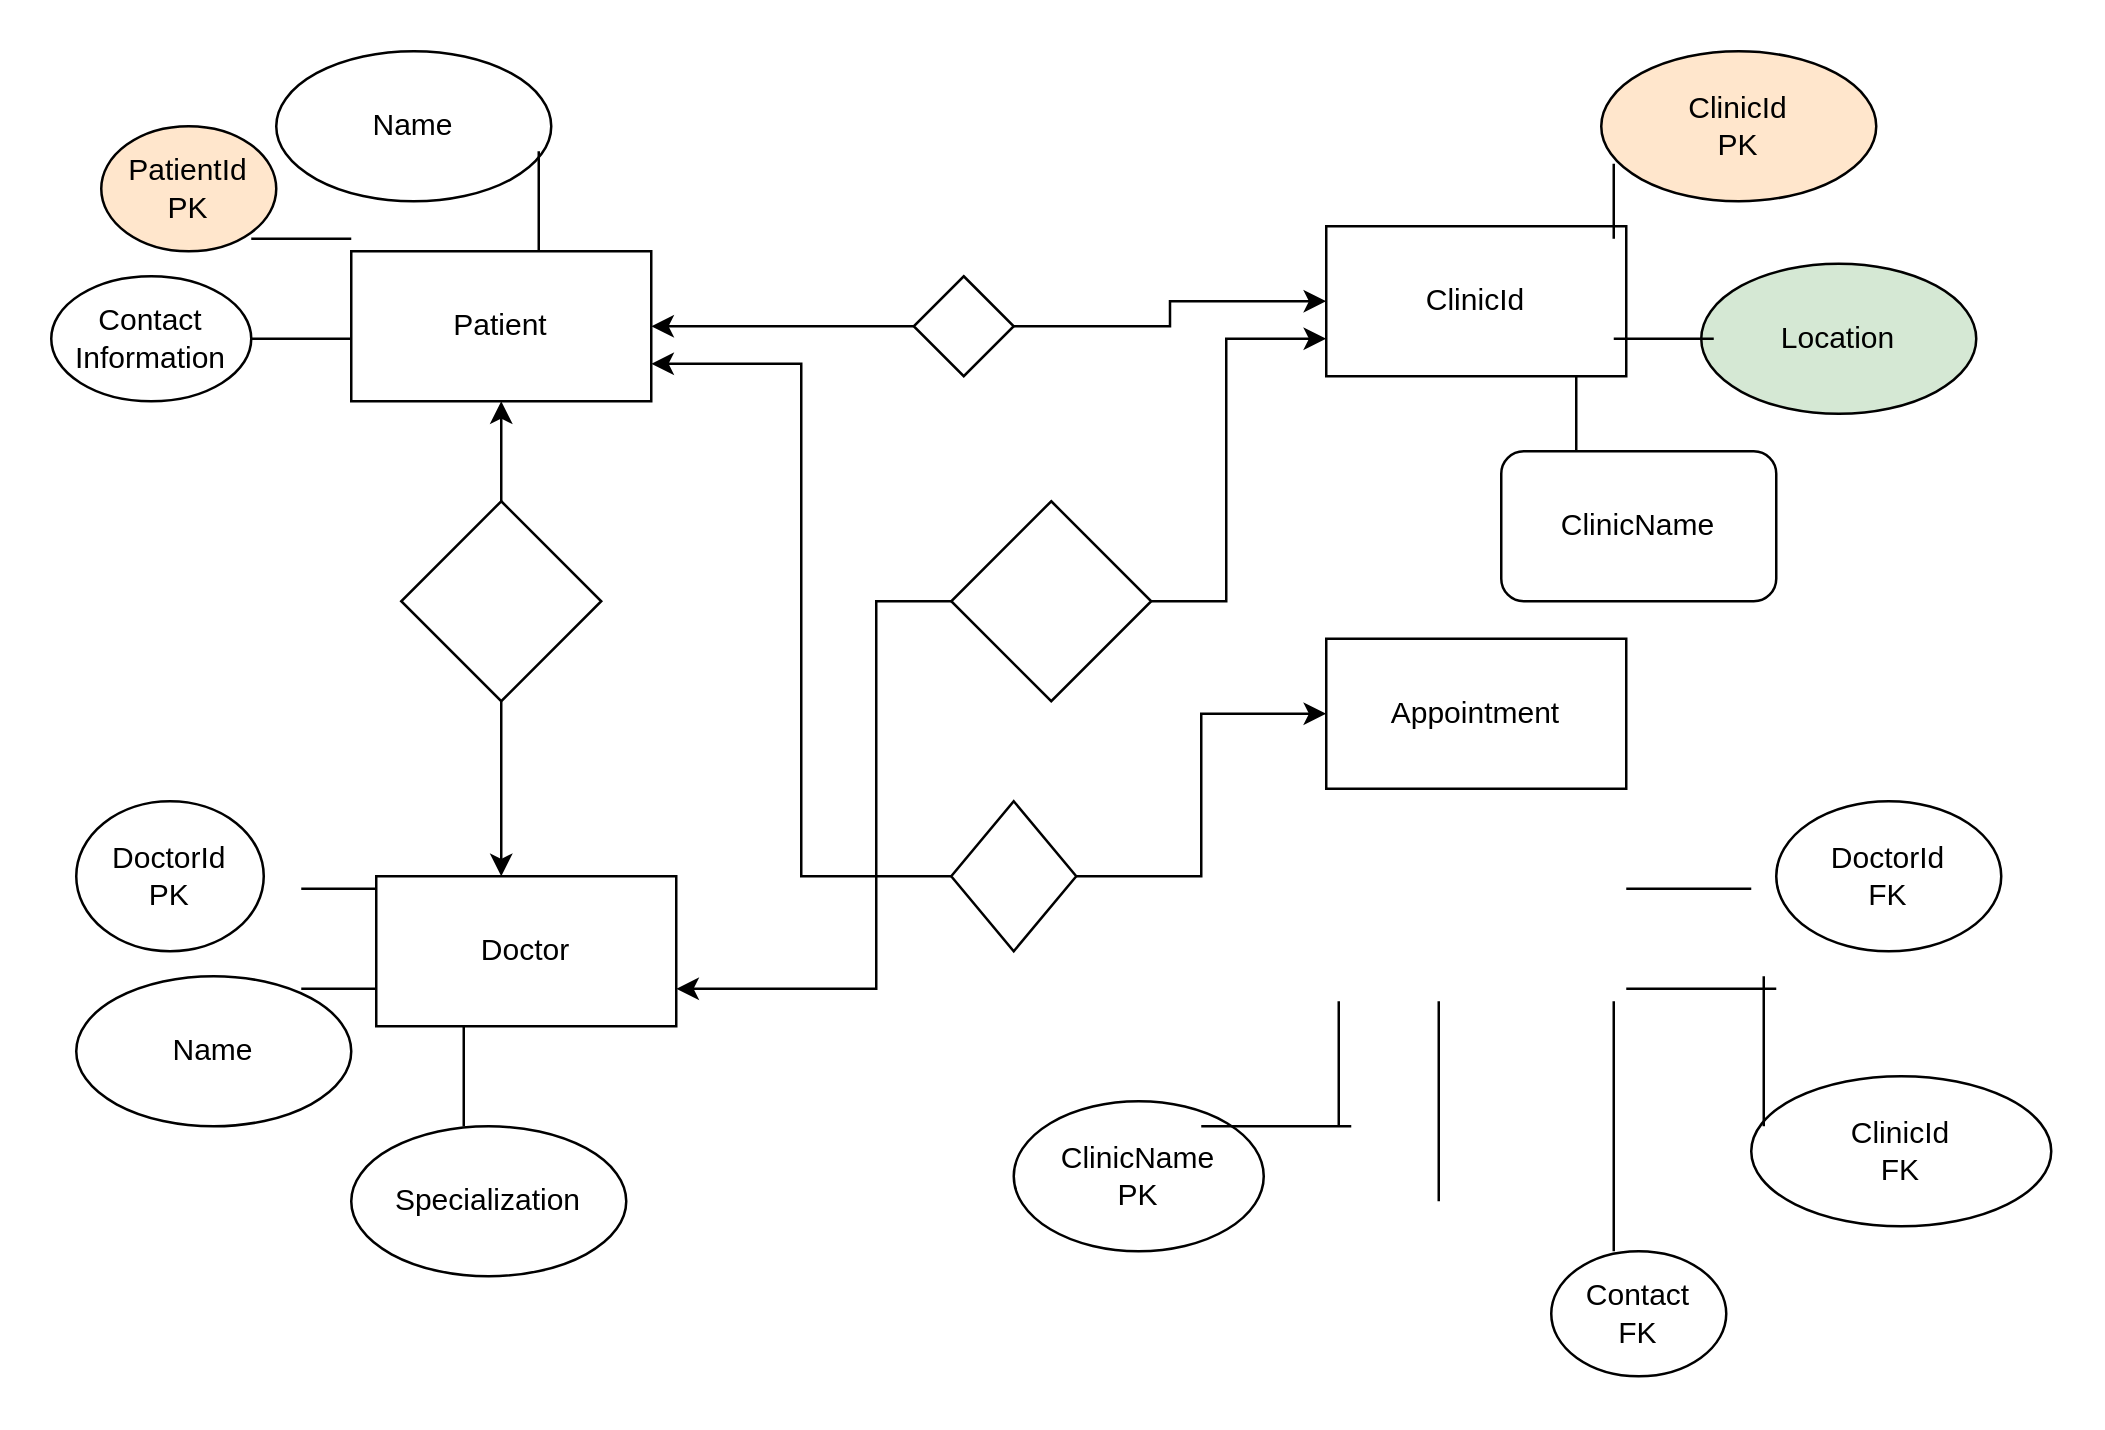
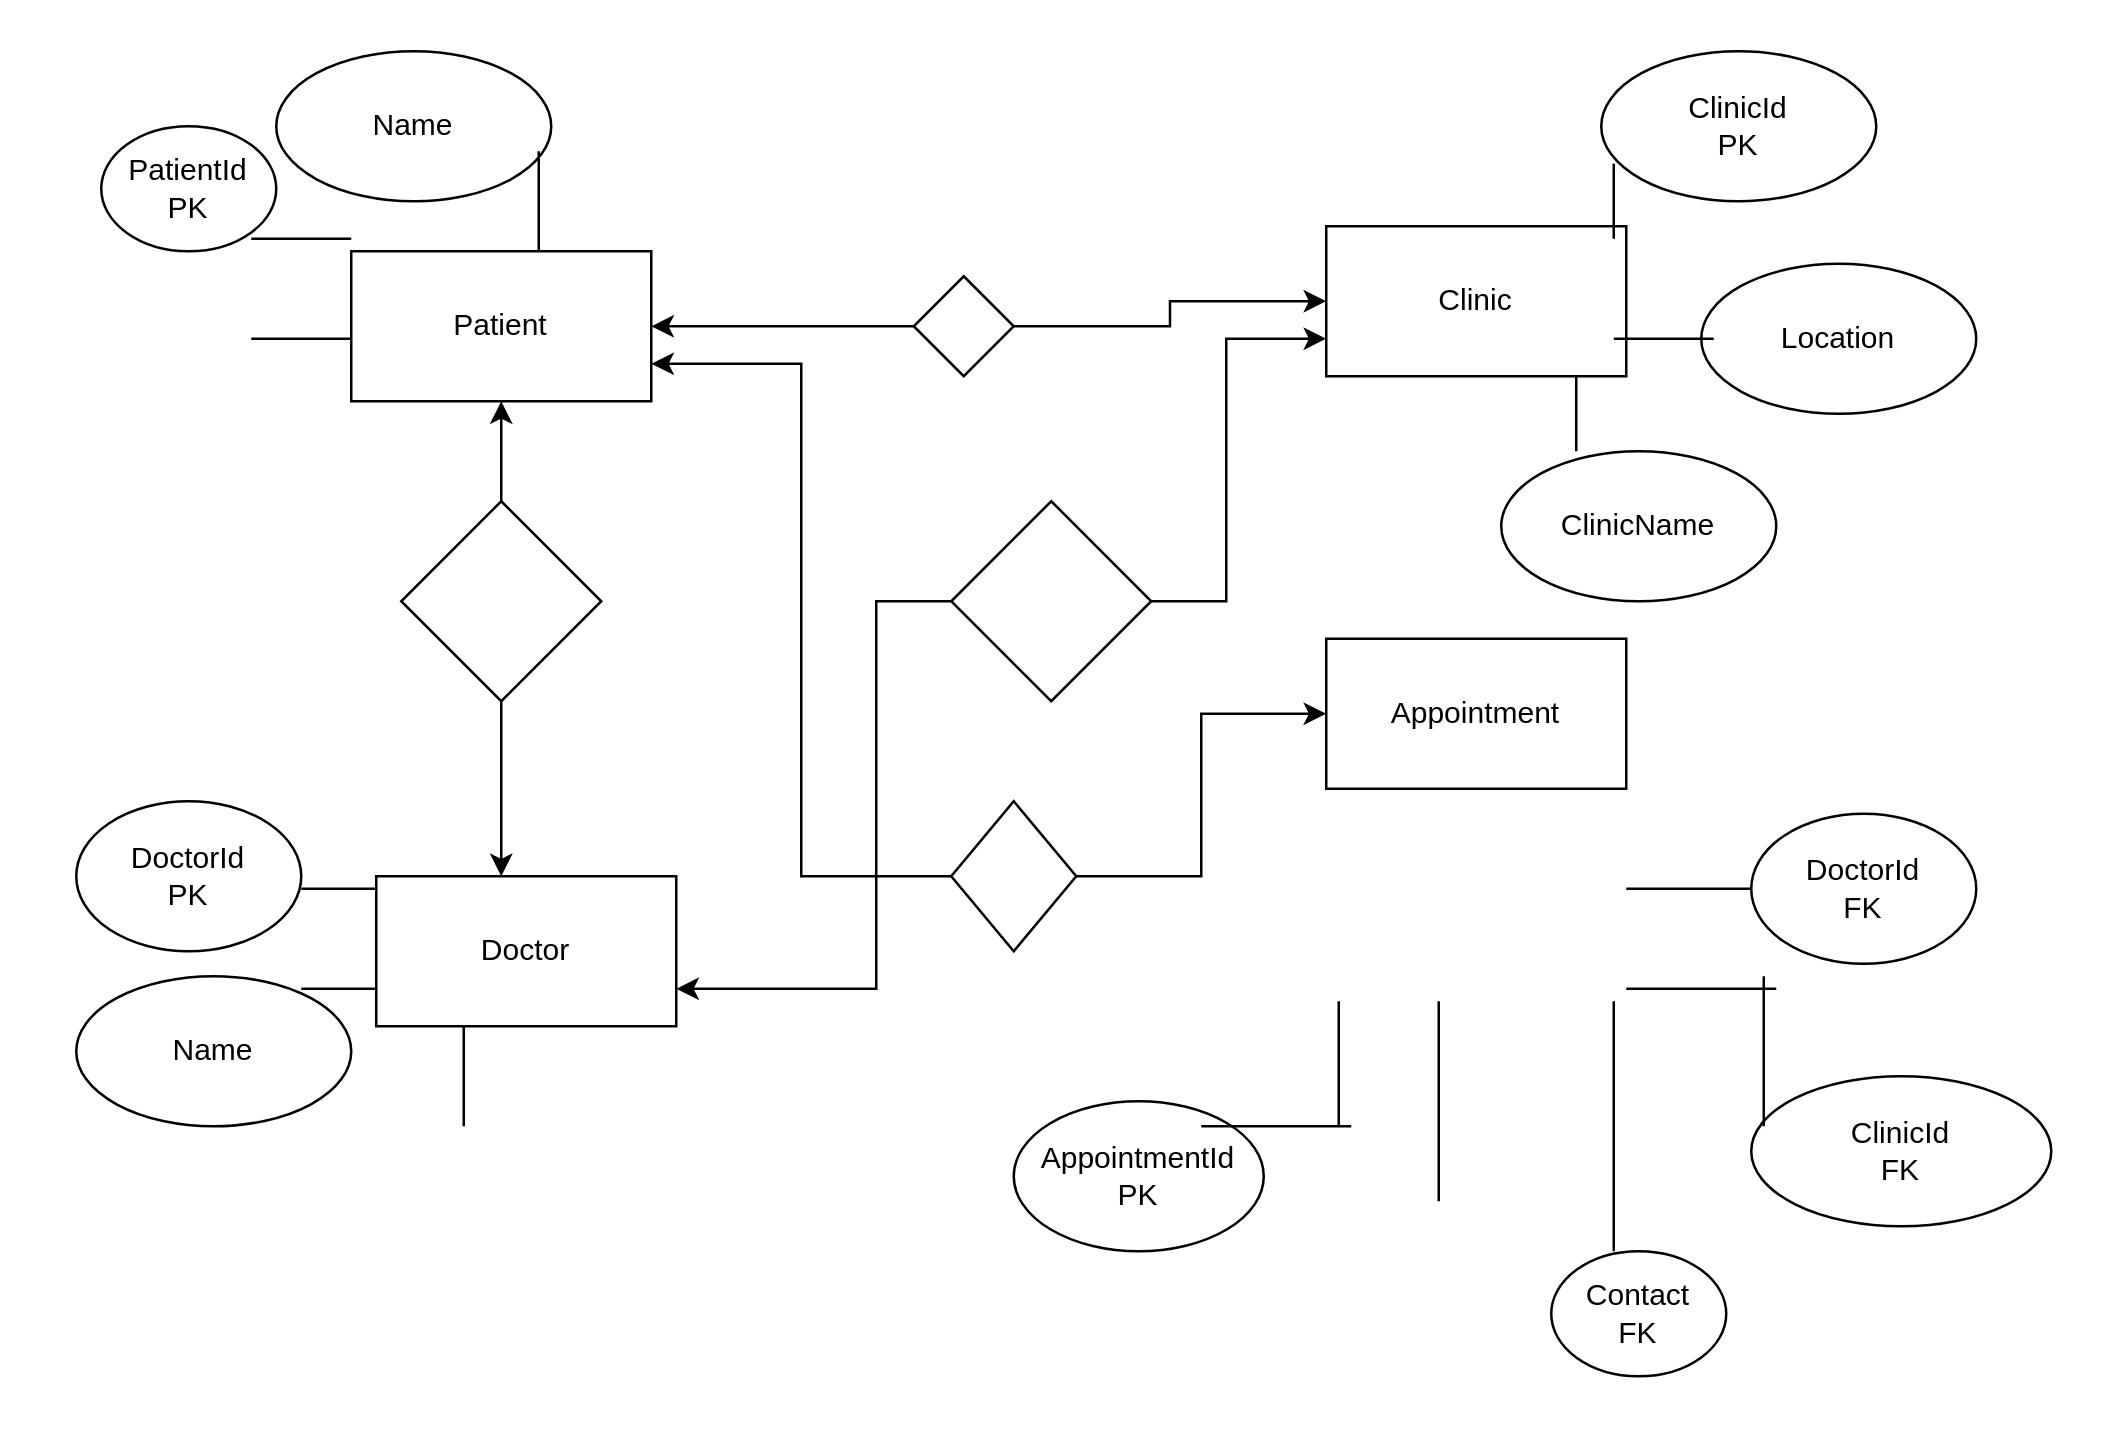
(1739, 126) -> (1739, 126)
(189, 189) -> (189, 189)
(1476, 301) -> (1476, 301)
(151, 339) -> none
(1839, 339) -> (1839, 339)
(1639, 526) -> (1639, 526)
(170, 876) -> (189, 876)
(1889, 876) -> (1864, 889)
(1139, 1176) -> (1139, 1176)
(489, 1201) -> none
